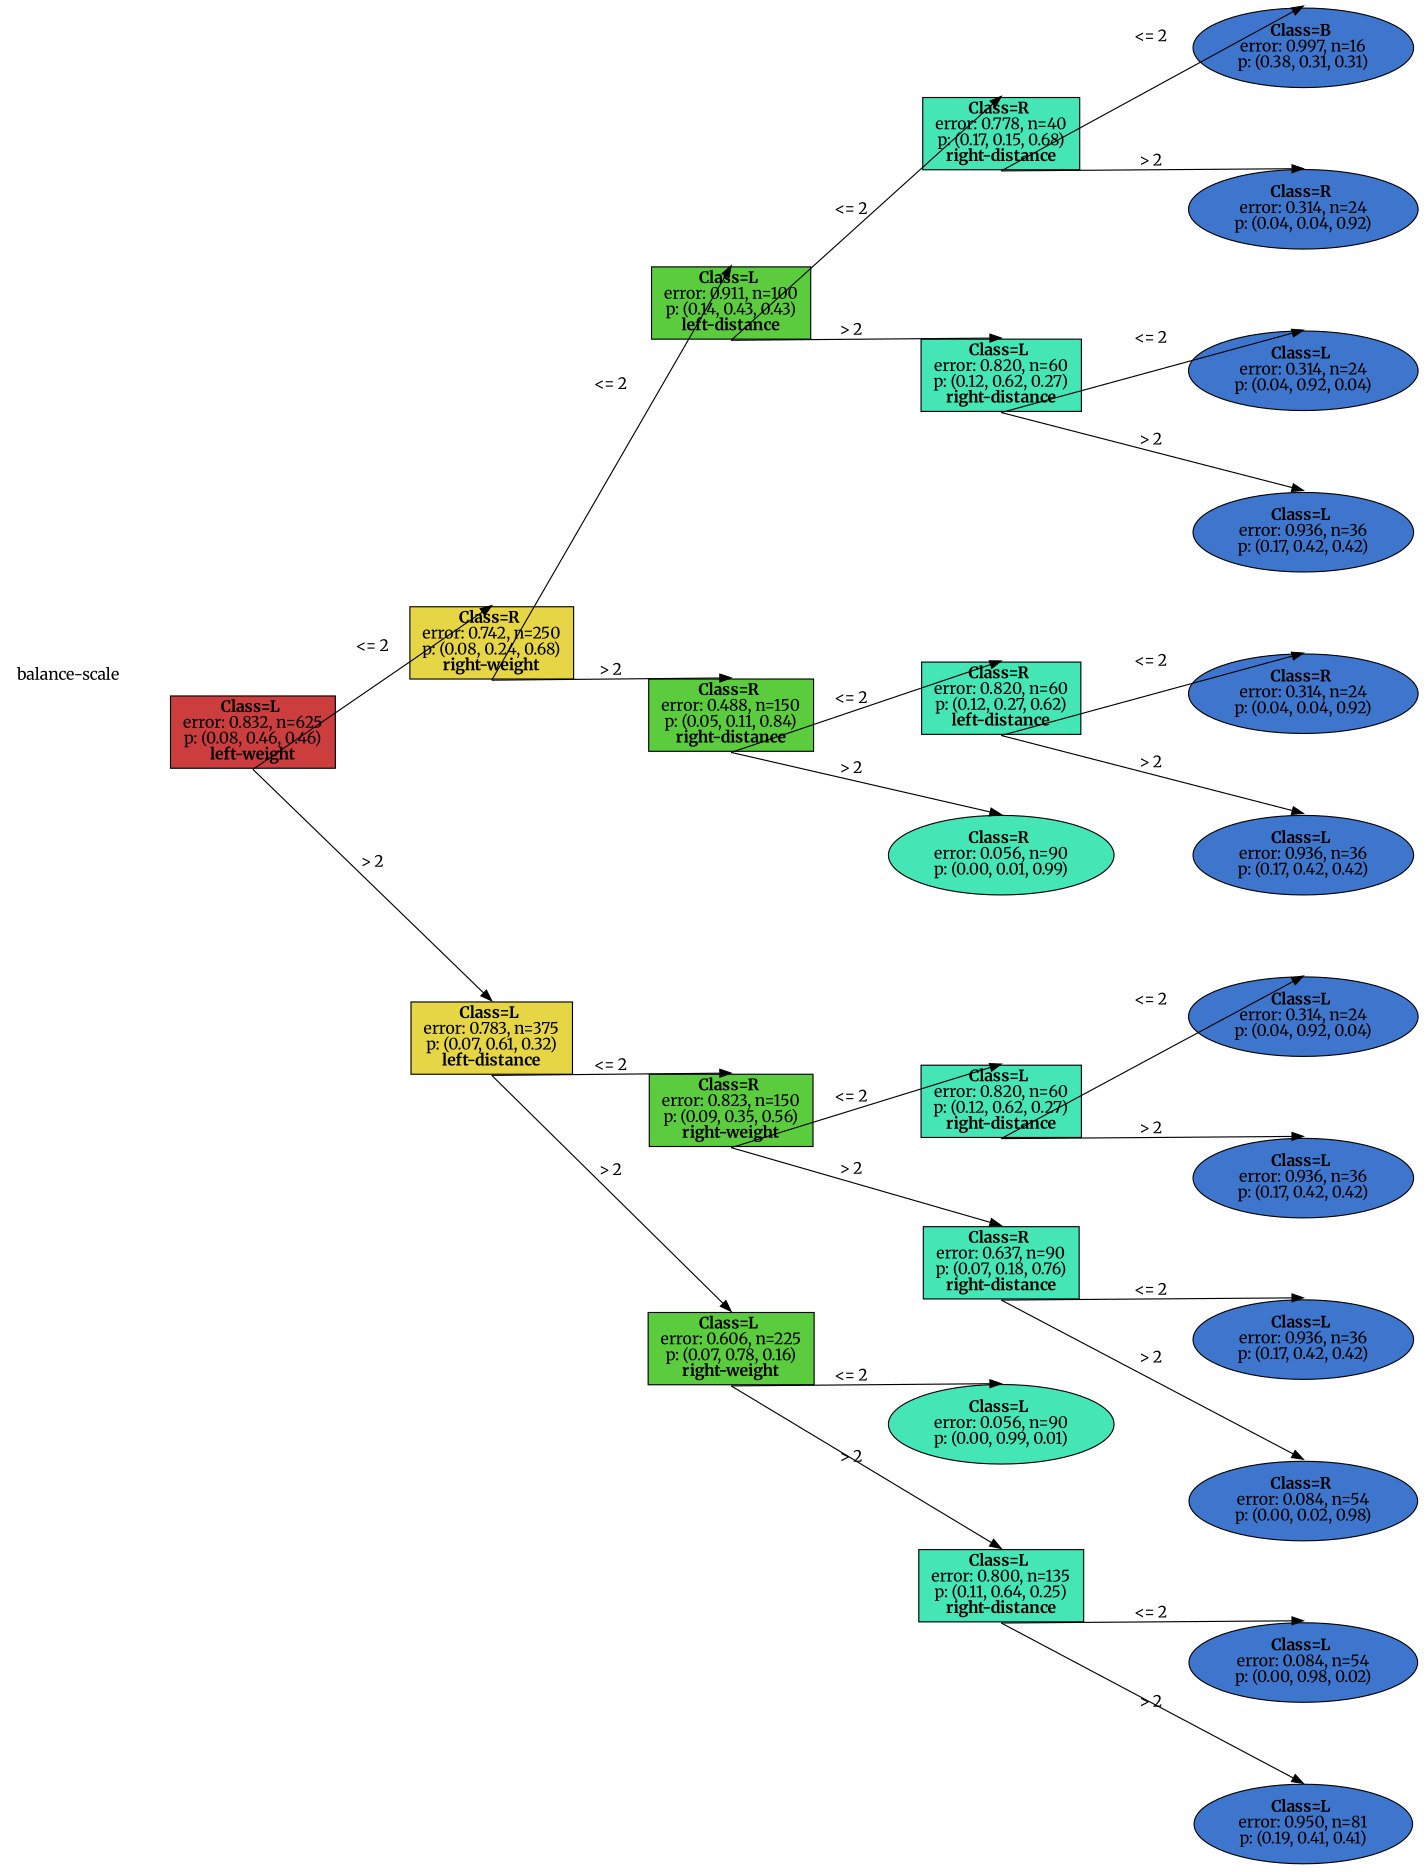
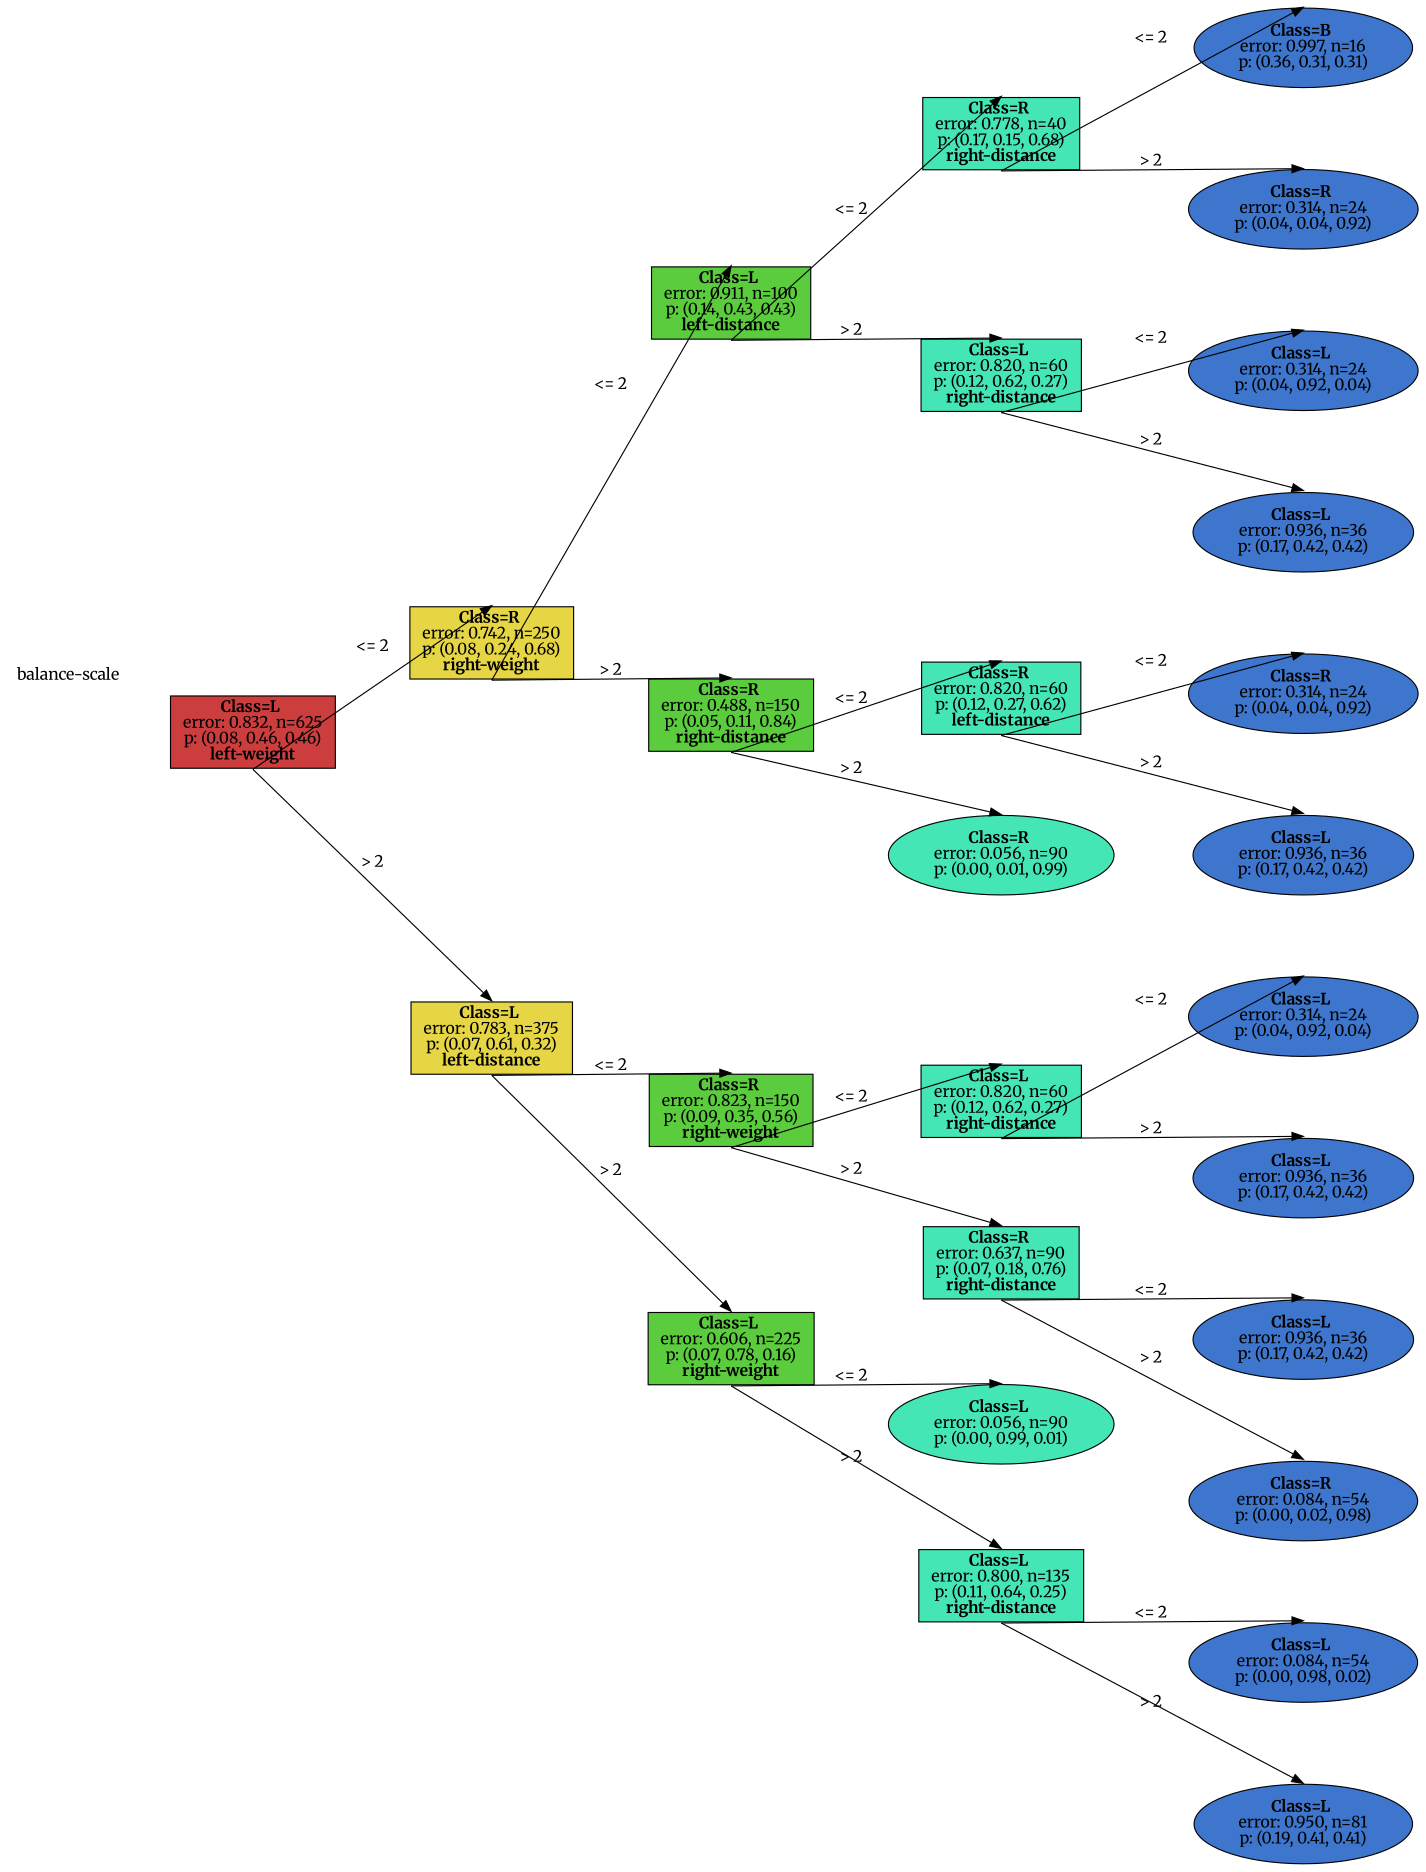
(1303, 62) -> (1303, 62)
